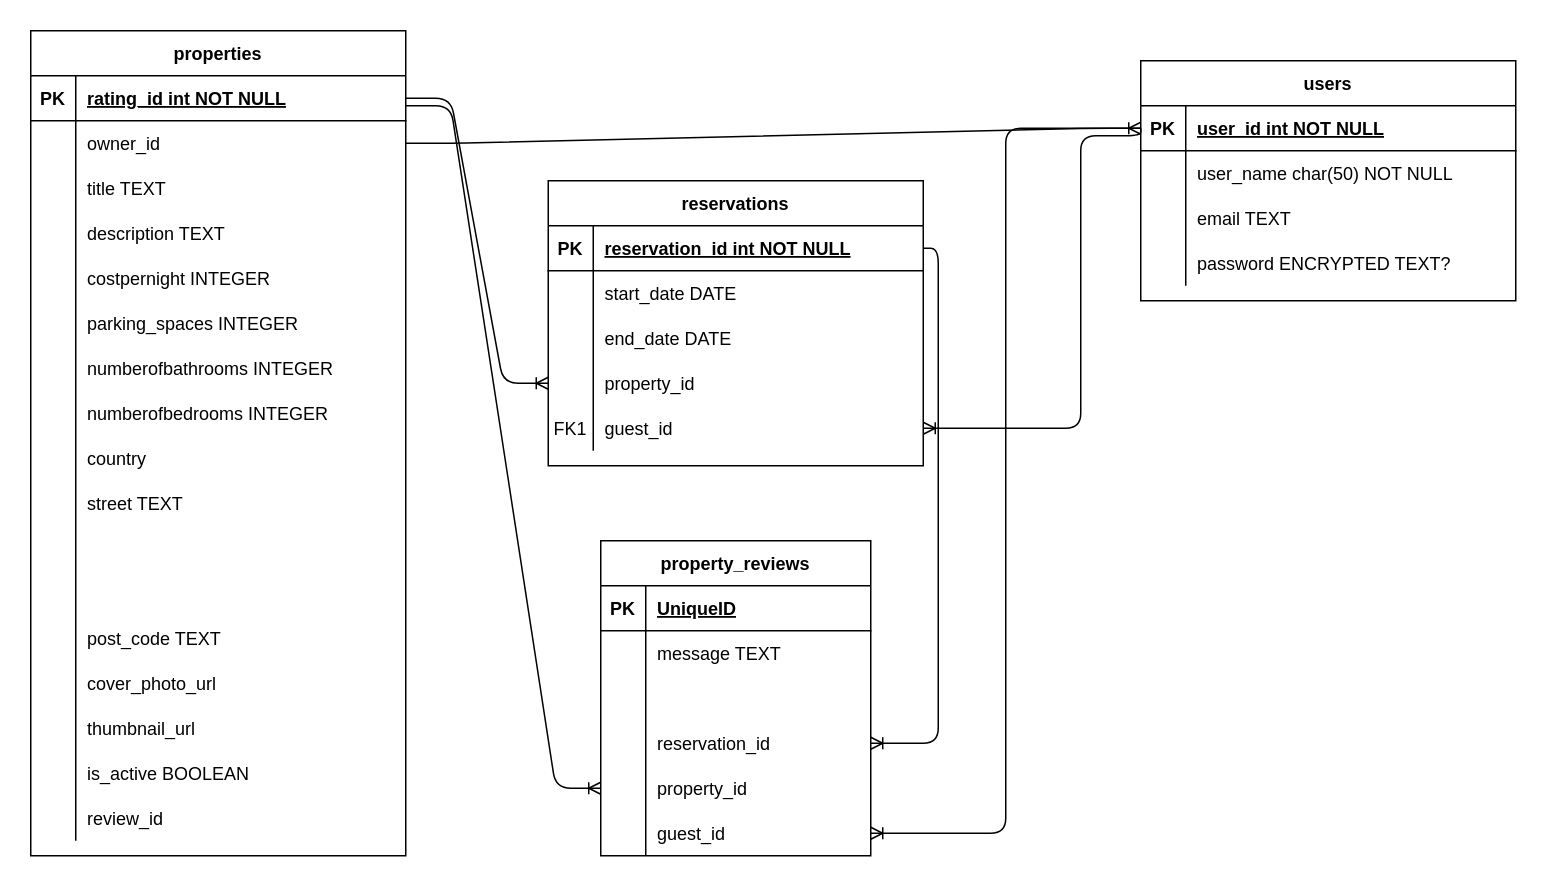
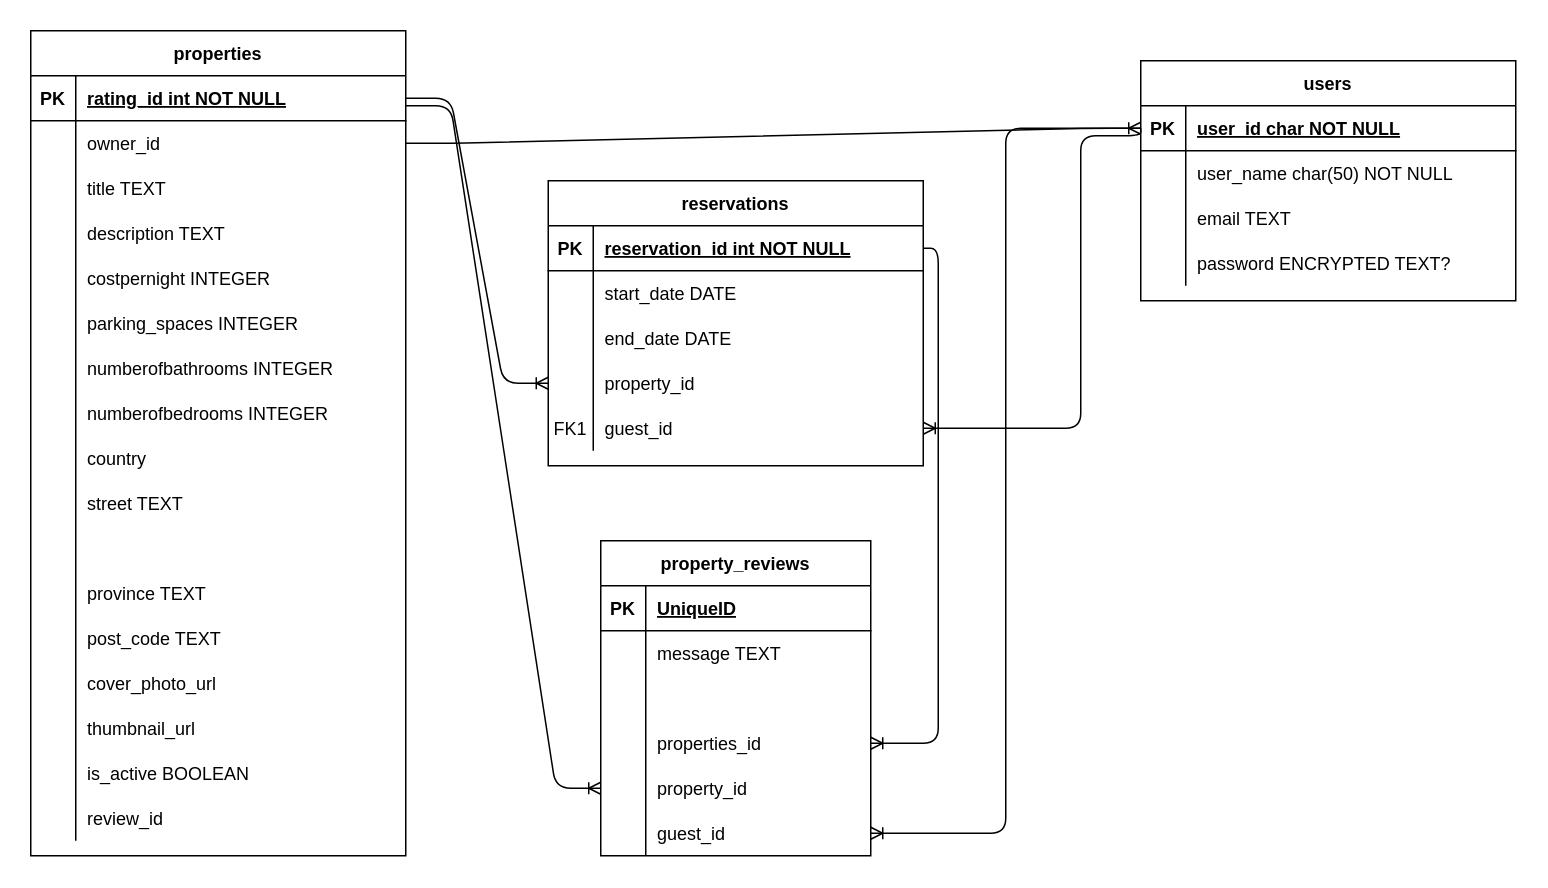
(1286, 129) -> (1293, 129)
none -> (241, 593)
(723, 744) -> (718, 744)
